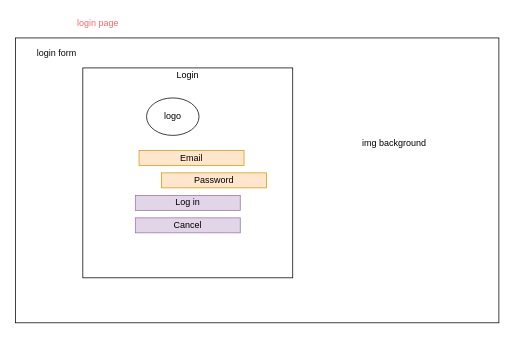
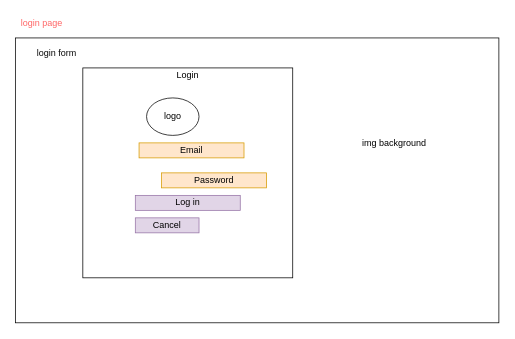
(98, 23) -> (42, 23)
(192, 158) -> (192, 150)
(188, 225) -> (167, 225)
